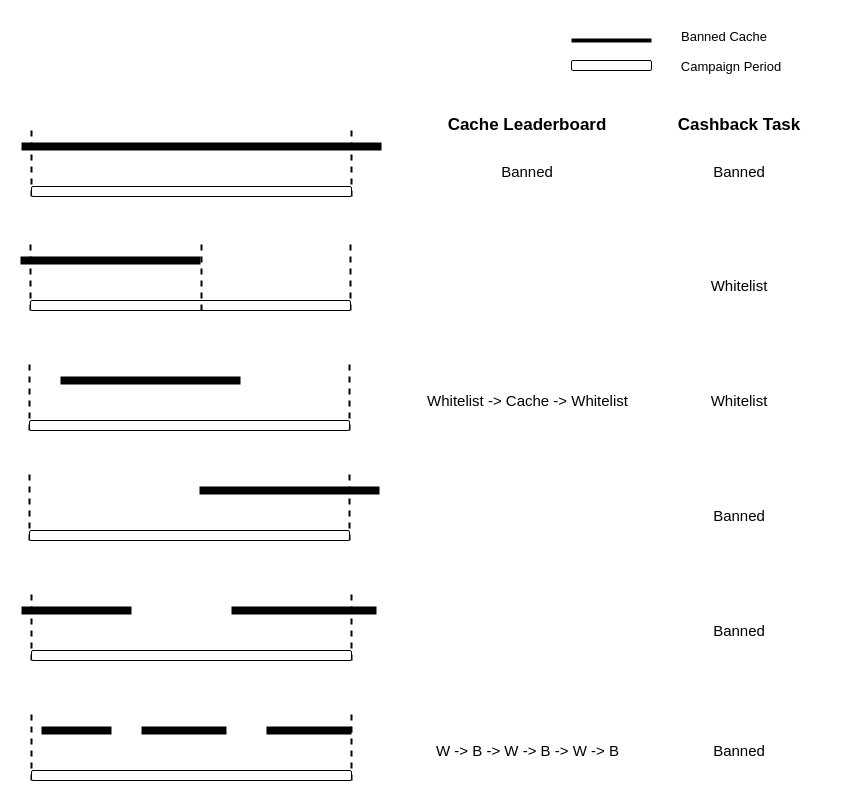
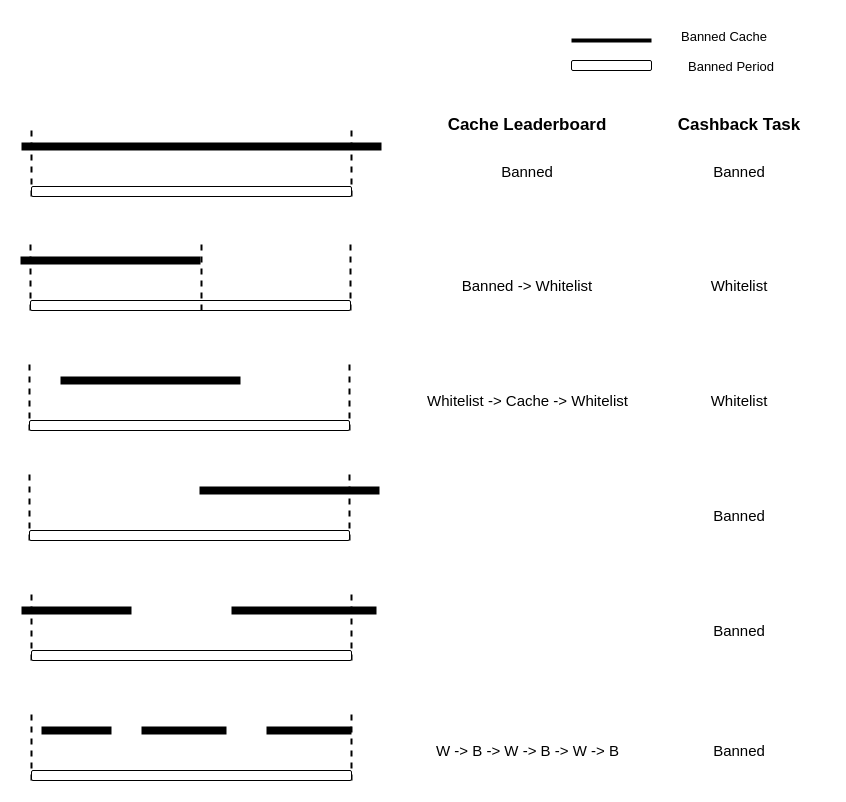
(732, 66) -> (732, 66)
none -> (528, 286)
